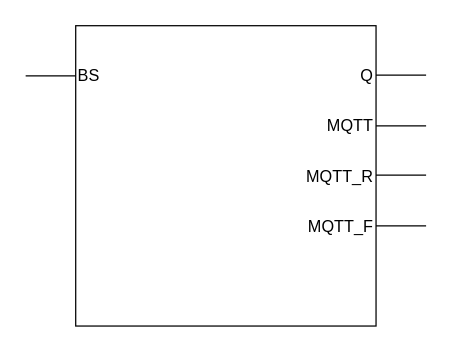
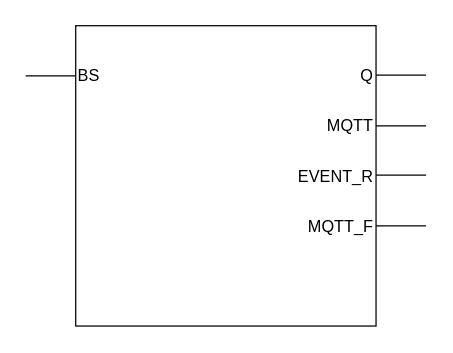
(346, 176) -> (341, 176)
